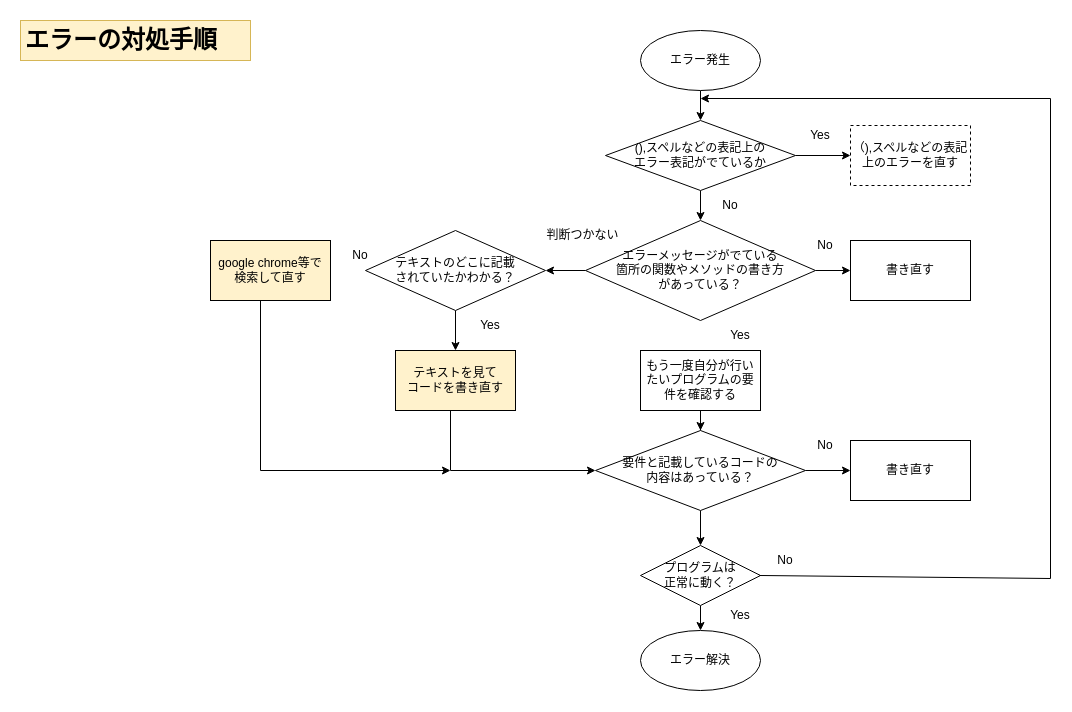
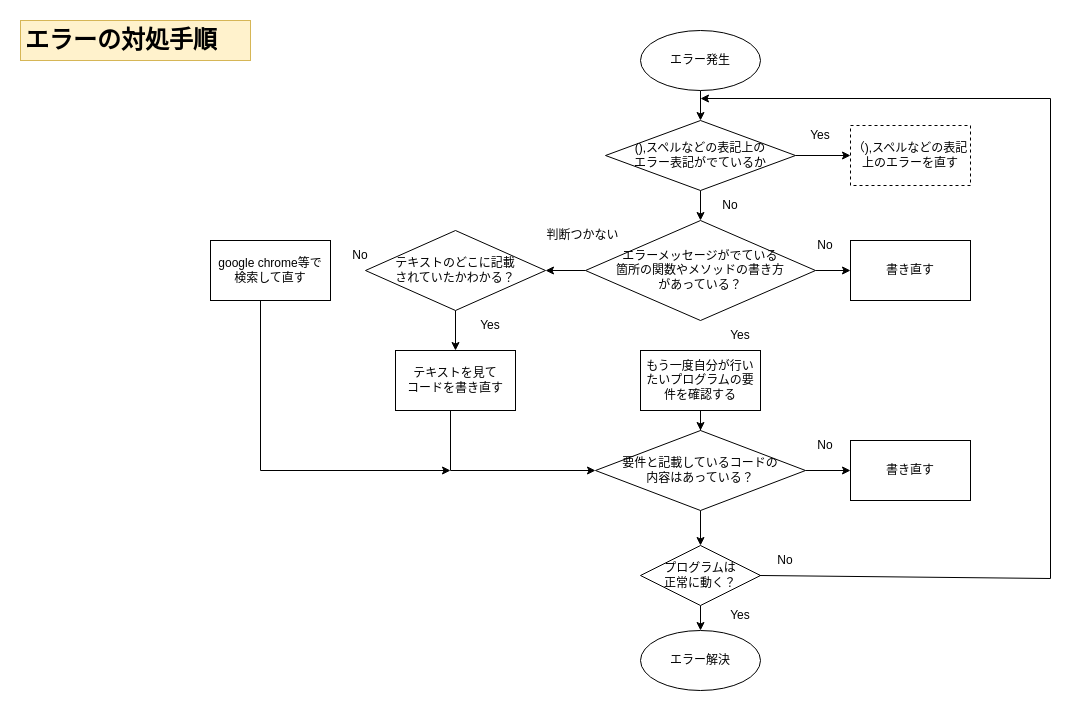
(271, 271) -> (271, 271)
(456, 381) -> (456, 381)
